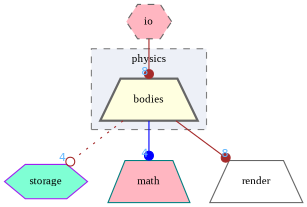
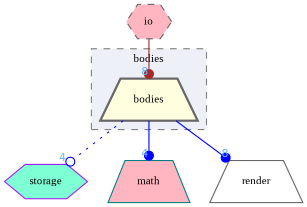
(149, 59) -> (149, 59)
(199, 138) -> (199, 138)
(98, 140) -> (98, 140)
